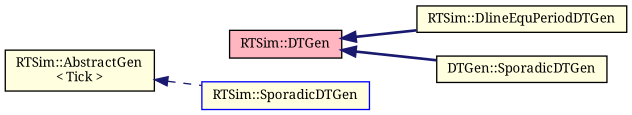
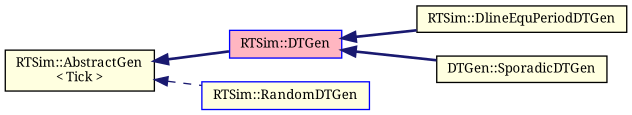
(286, 44) -> (286, 44)
none -> (198, 55)
(286, 96) -> (286, 96)
